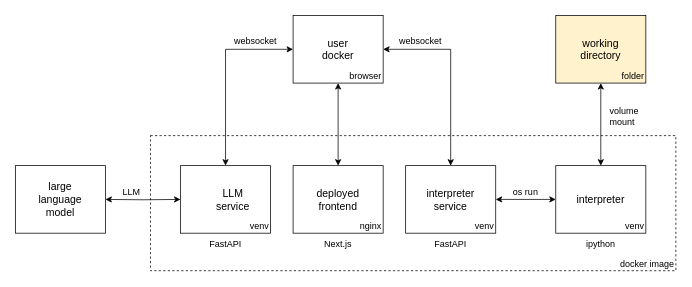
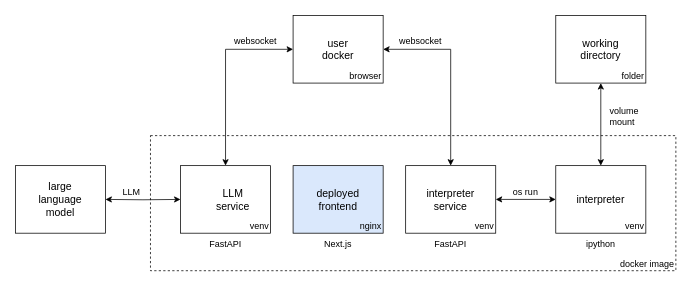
(600, 49) -> (600, 49)
(338, 159) -> none
(338, 199) -> (338, 199)
